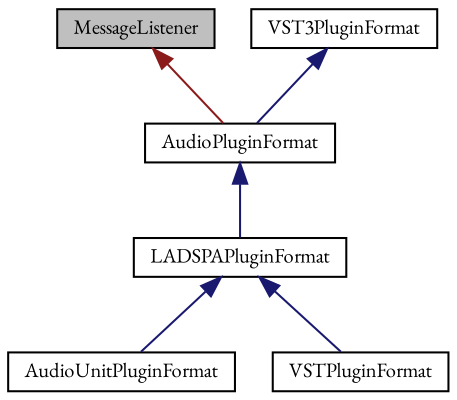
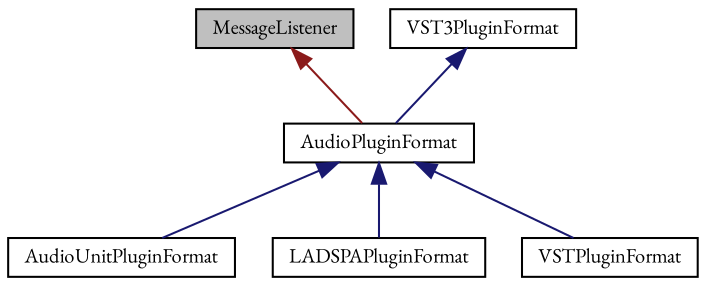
(308, 321) -> (504, 205)
(173, 322) -> (241, 204)
